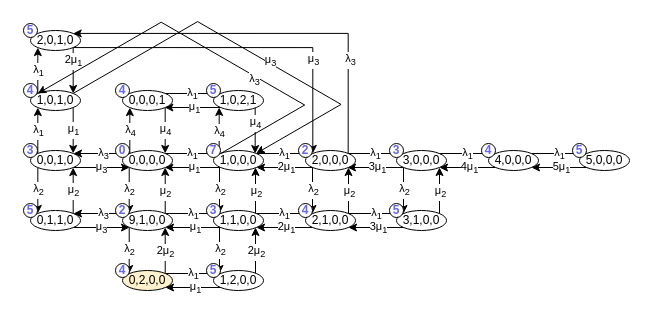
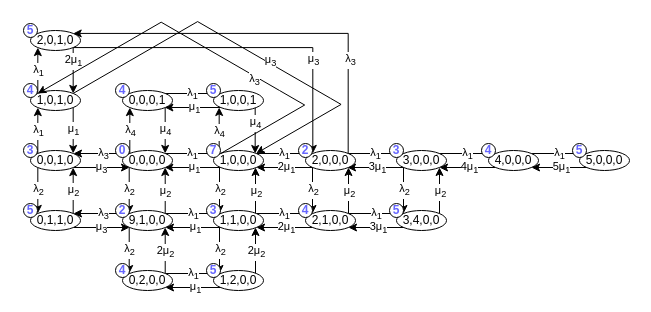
(239, 101) -> (239, 101)
(422, 221) -> (422, 221)
(148, 281) -> (148, 281)
